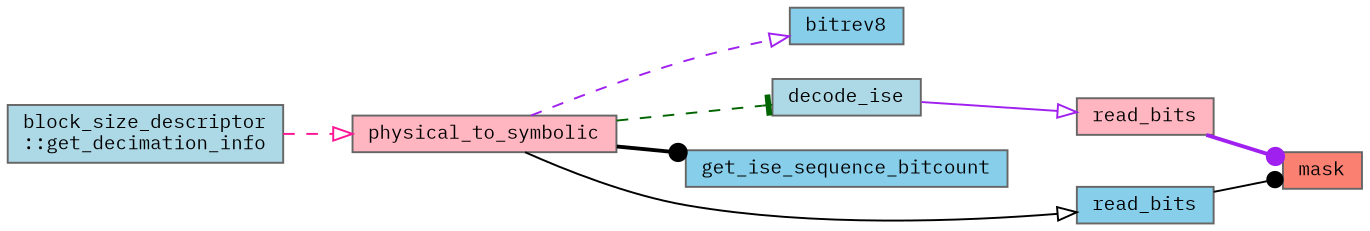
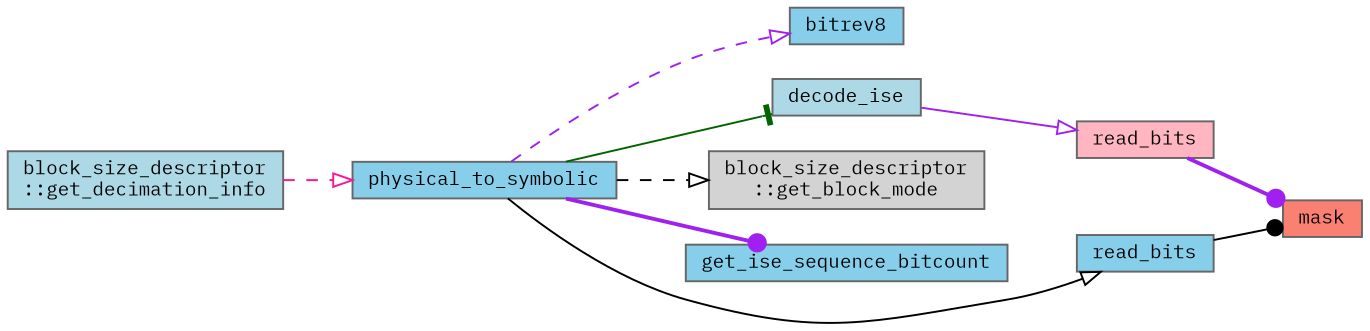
(690, 113) -> (664, 139)
(484, 134) -> (484, 180)
(643, 149) -> (658, 220)
none -> (847, 180)
